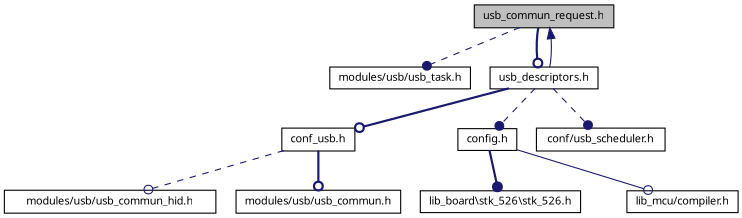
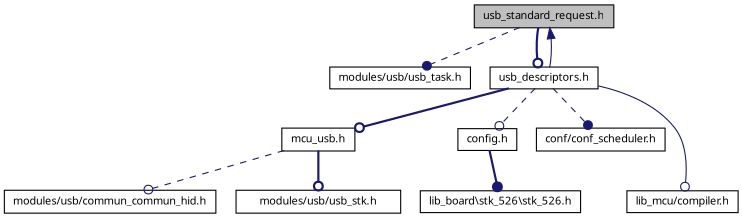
(544, 16) -> (544, 16)
(519, 106) -> (519, 106)
(318, 140) -> (318, 140)
(601, 140) -> (601, 140)
(580, 169) -> (663, 116)
(110, 202) -> (110, 202)
(318, 202) -> (318, 202)
